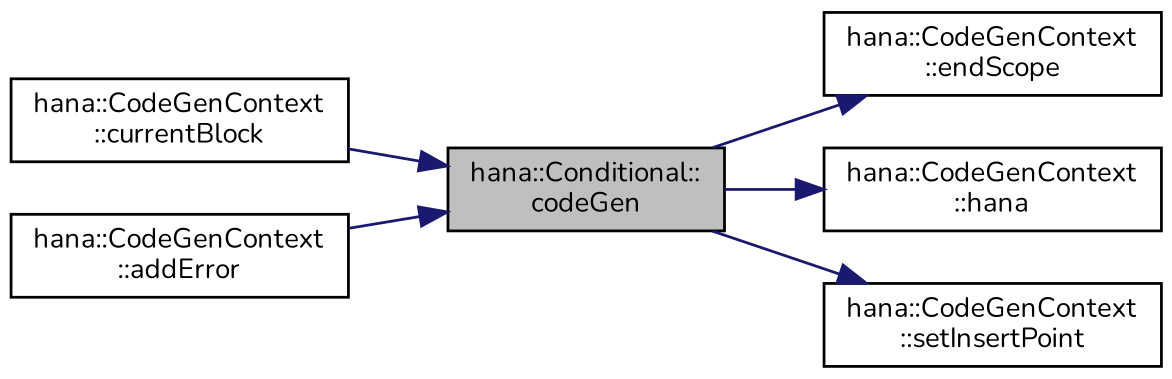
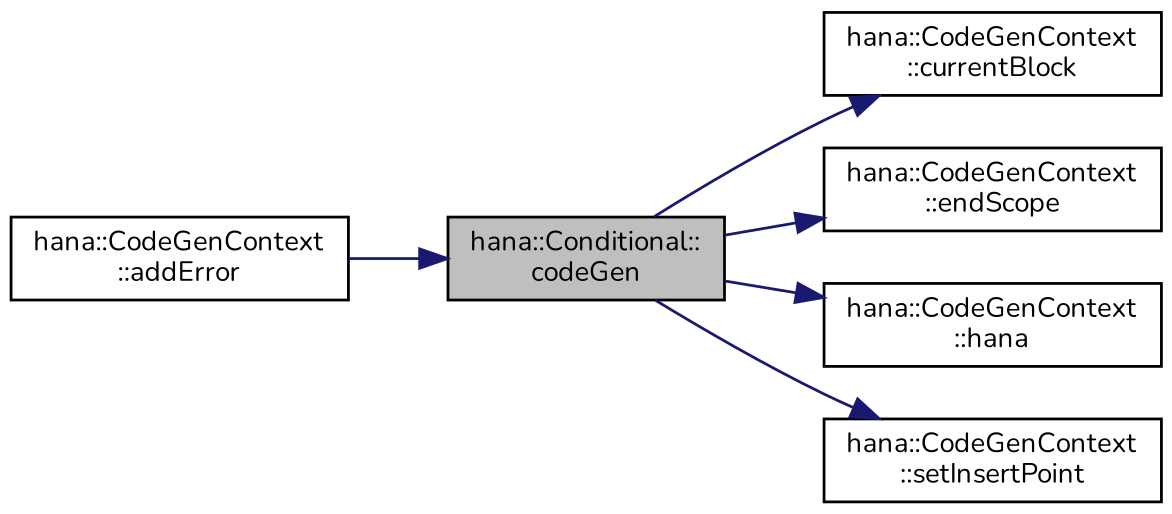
(384, 155) -> (752, 158)
